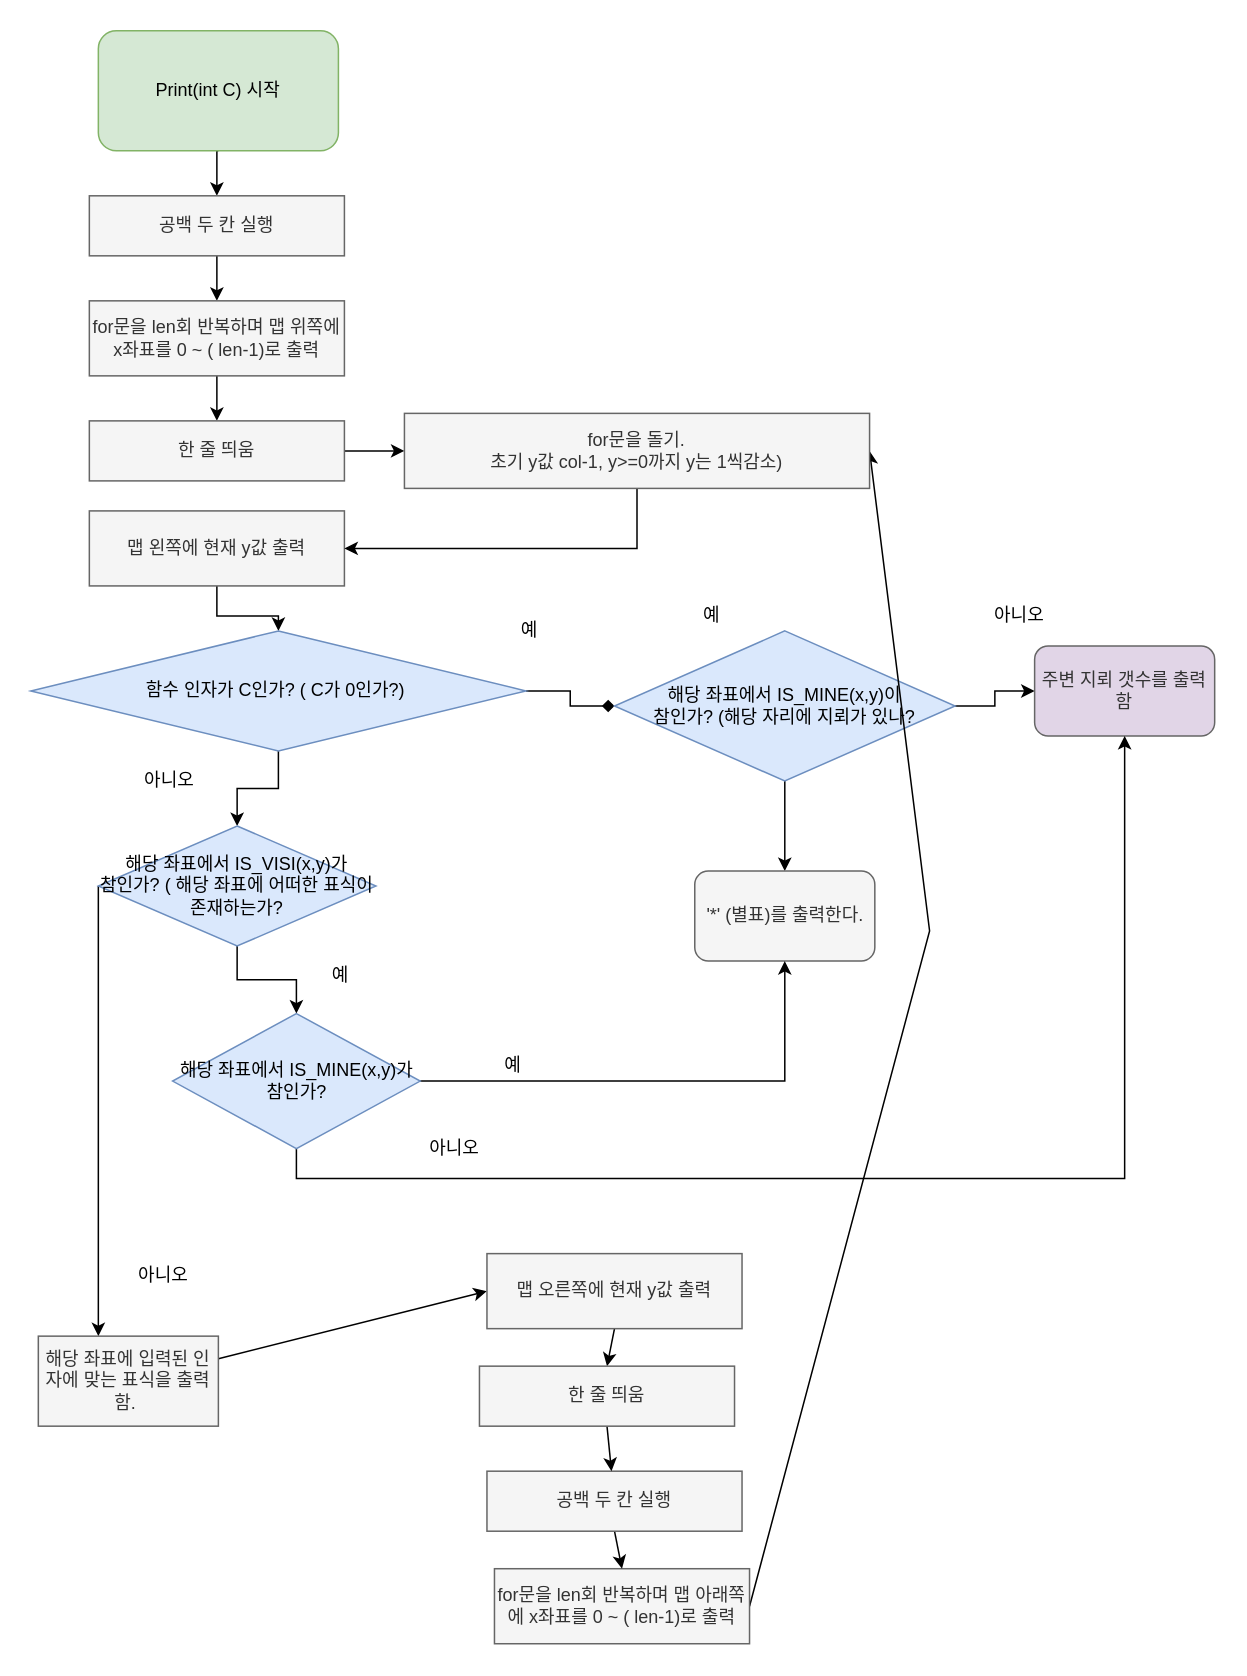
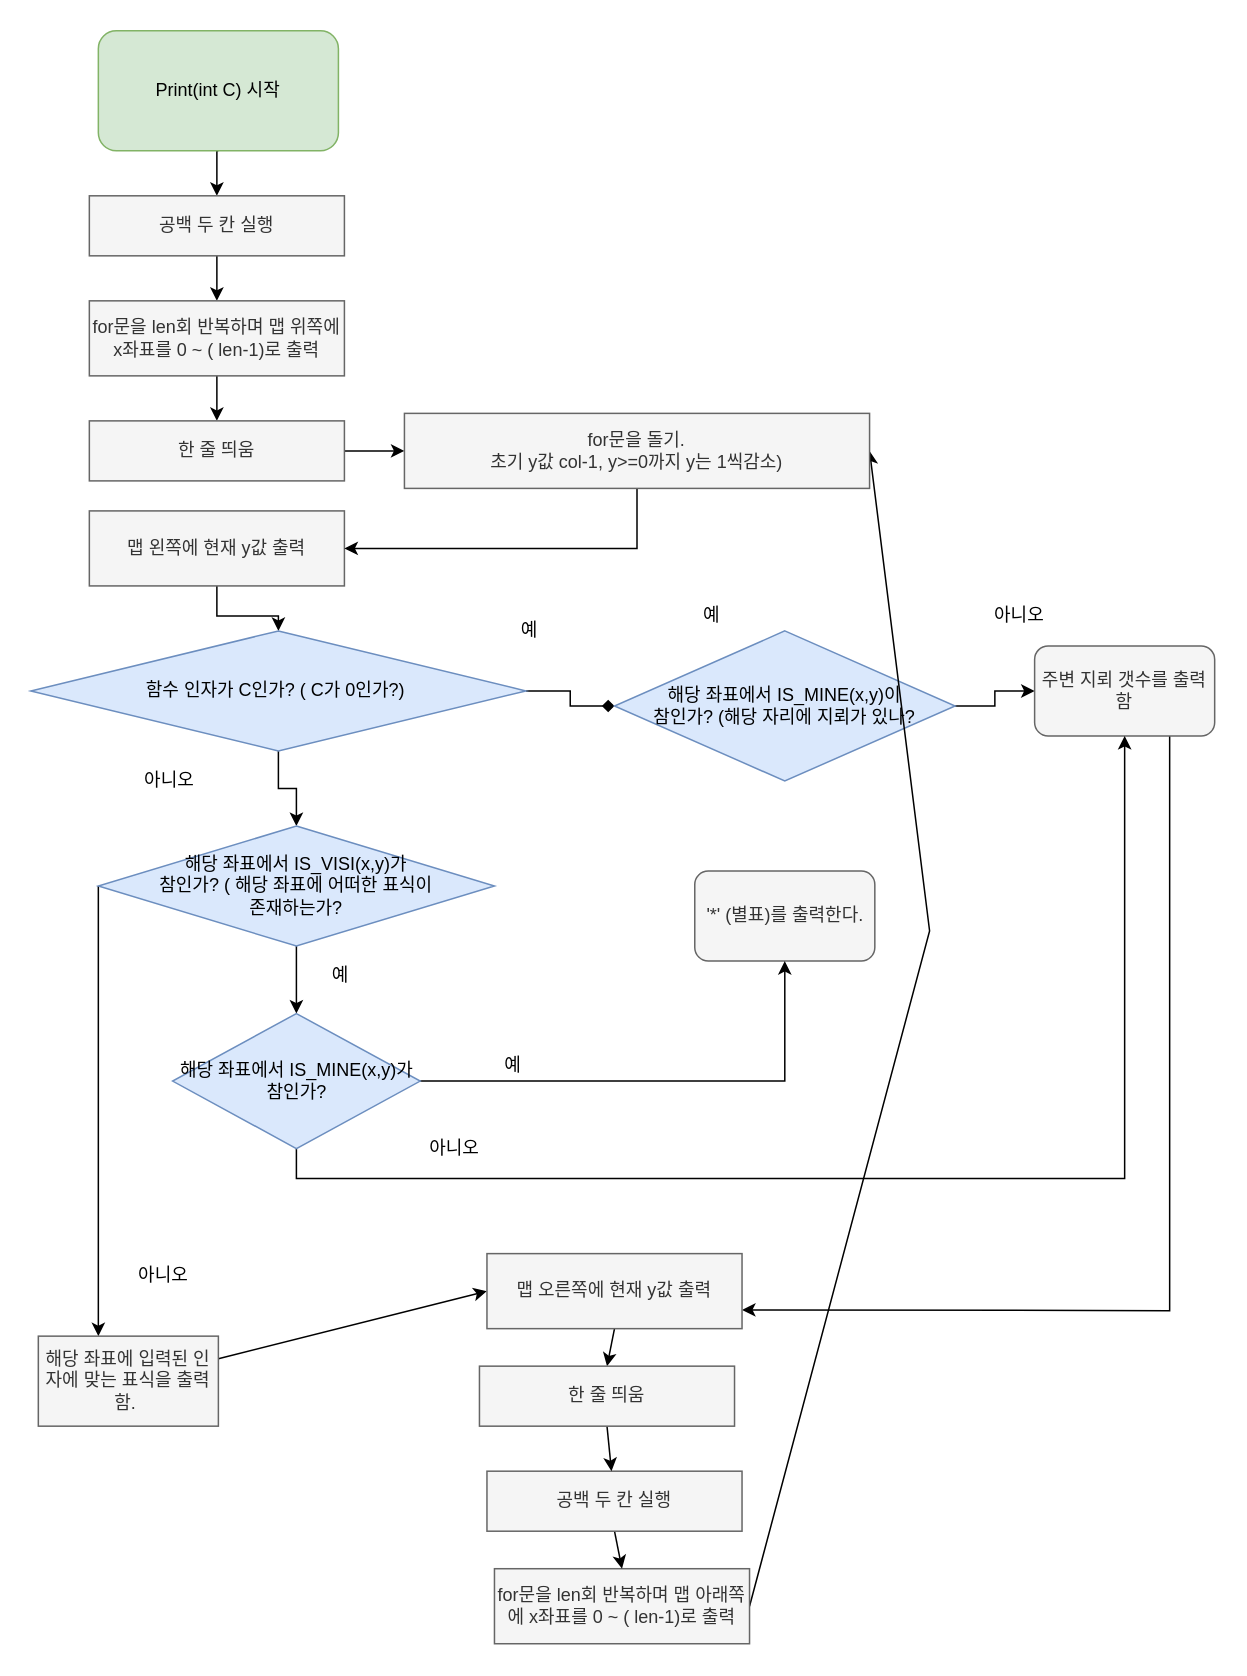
(1124, 691) -> (1124, 691)
(785, 821) -> none
(237, 886) -> (296, 886)
none -> (1169, 1231)
